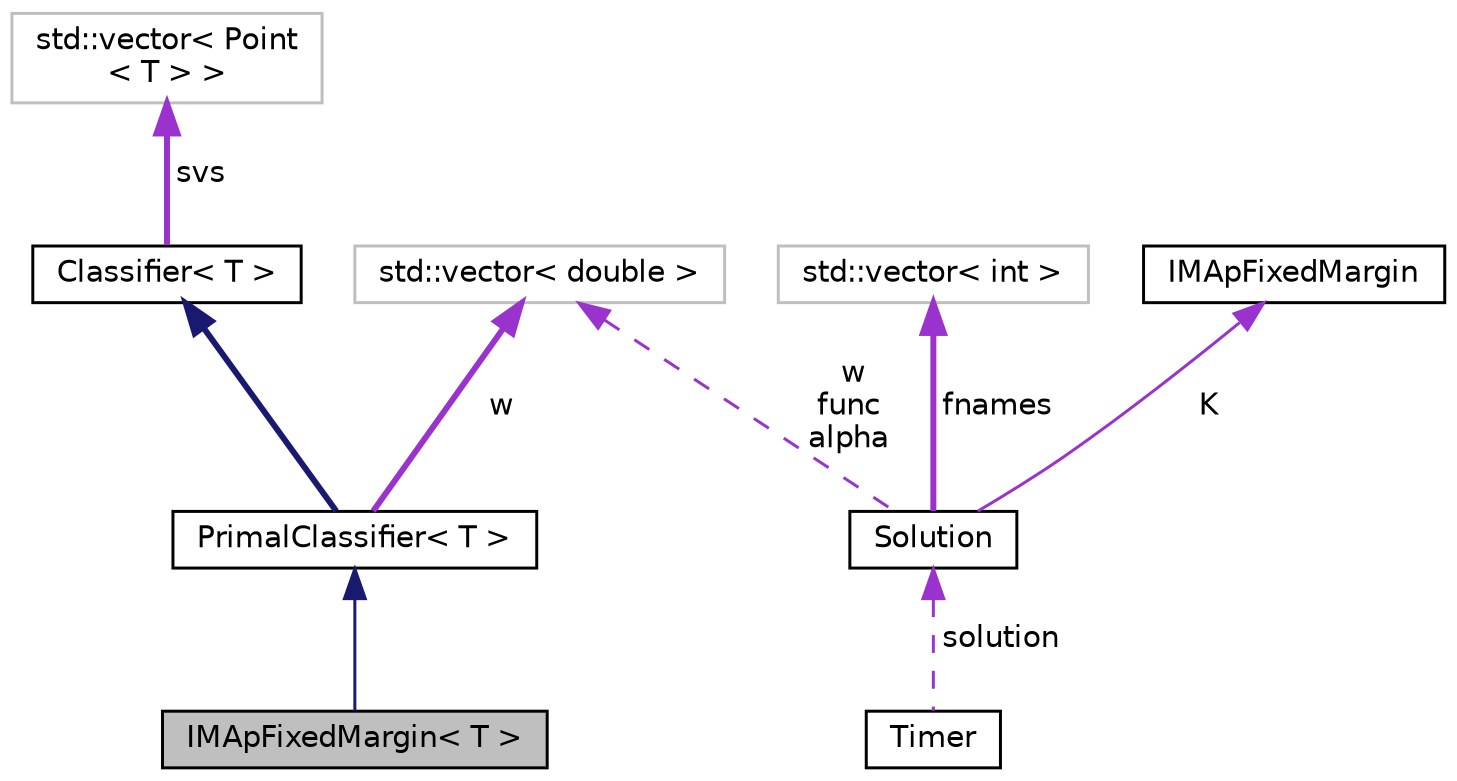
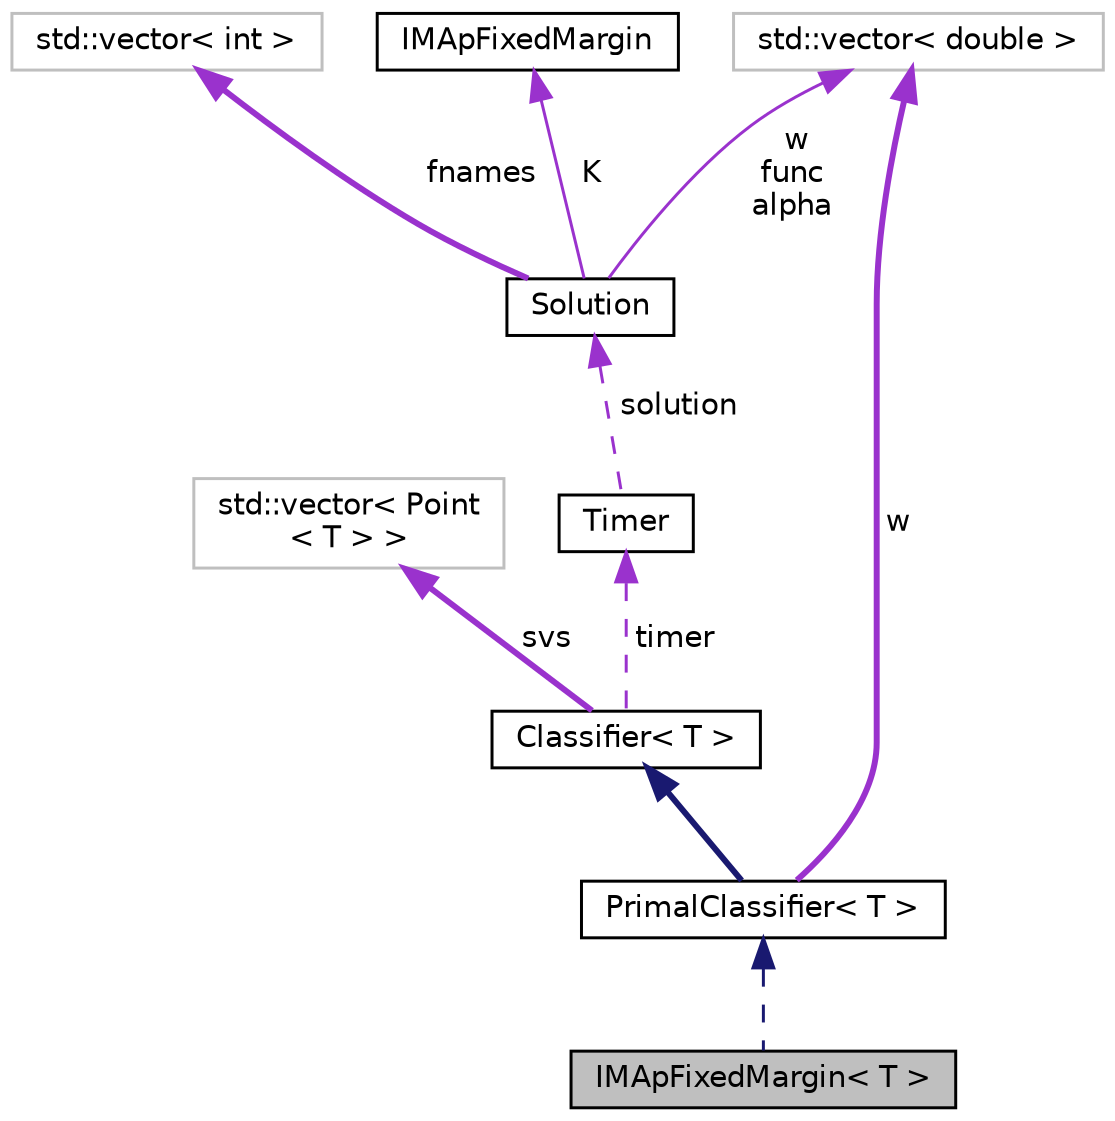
(749, 416) -> (704, 167)
none -> (626, 647)
(355, 655) -> (763, 1010)
